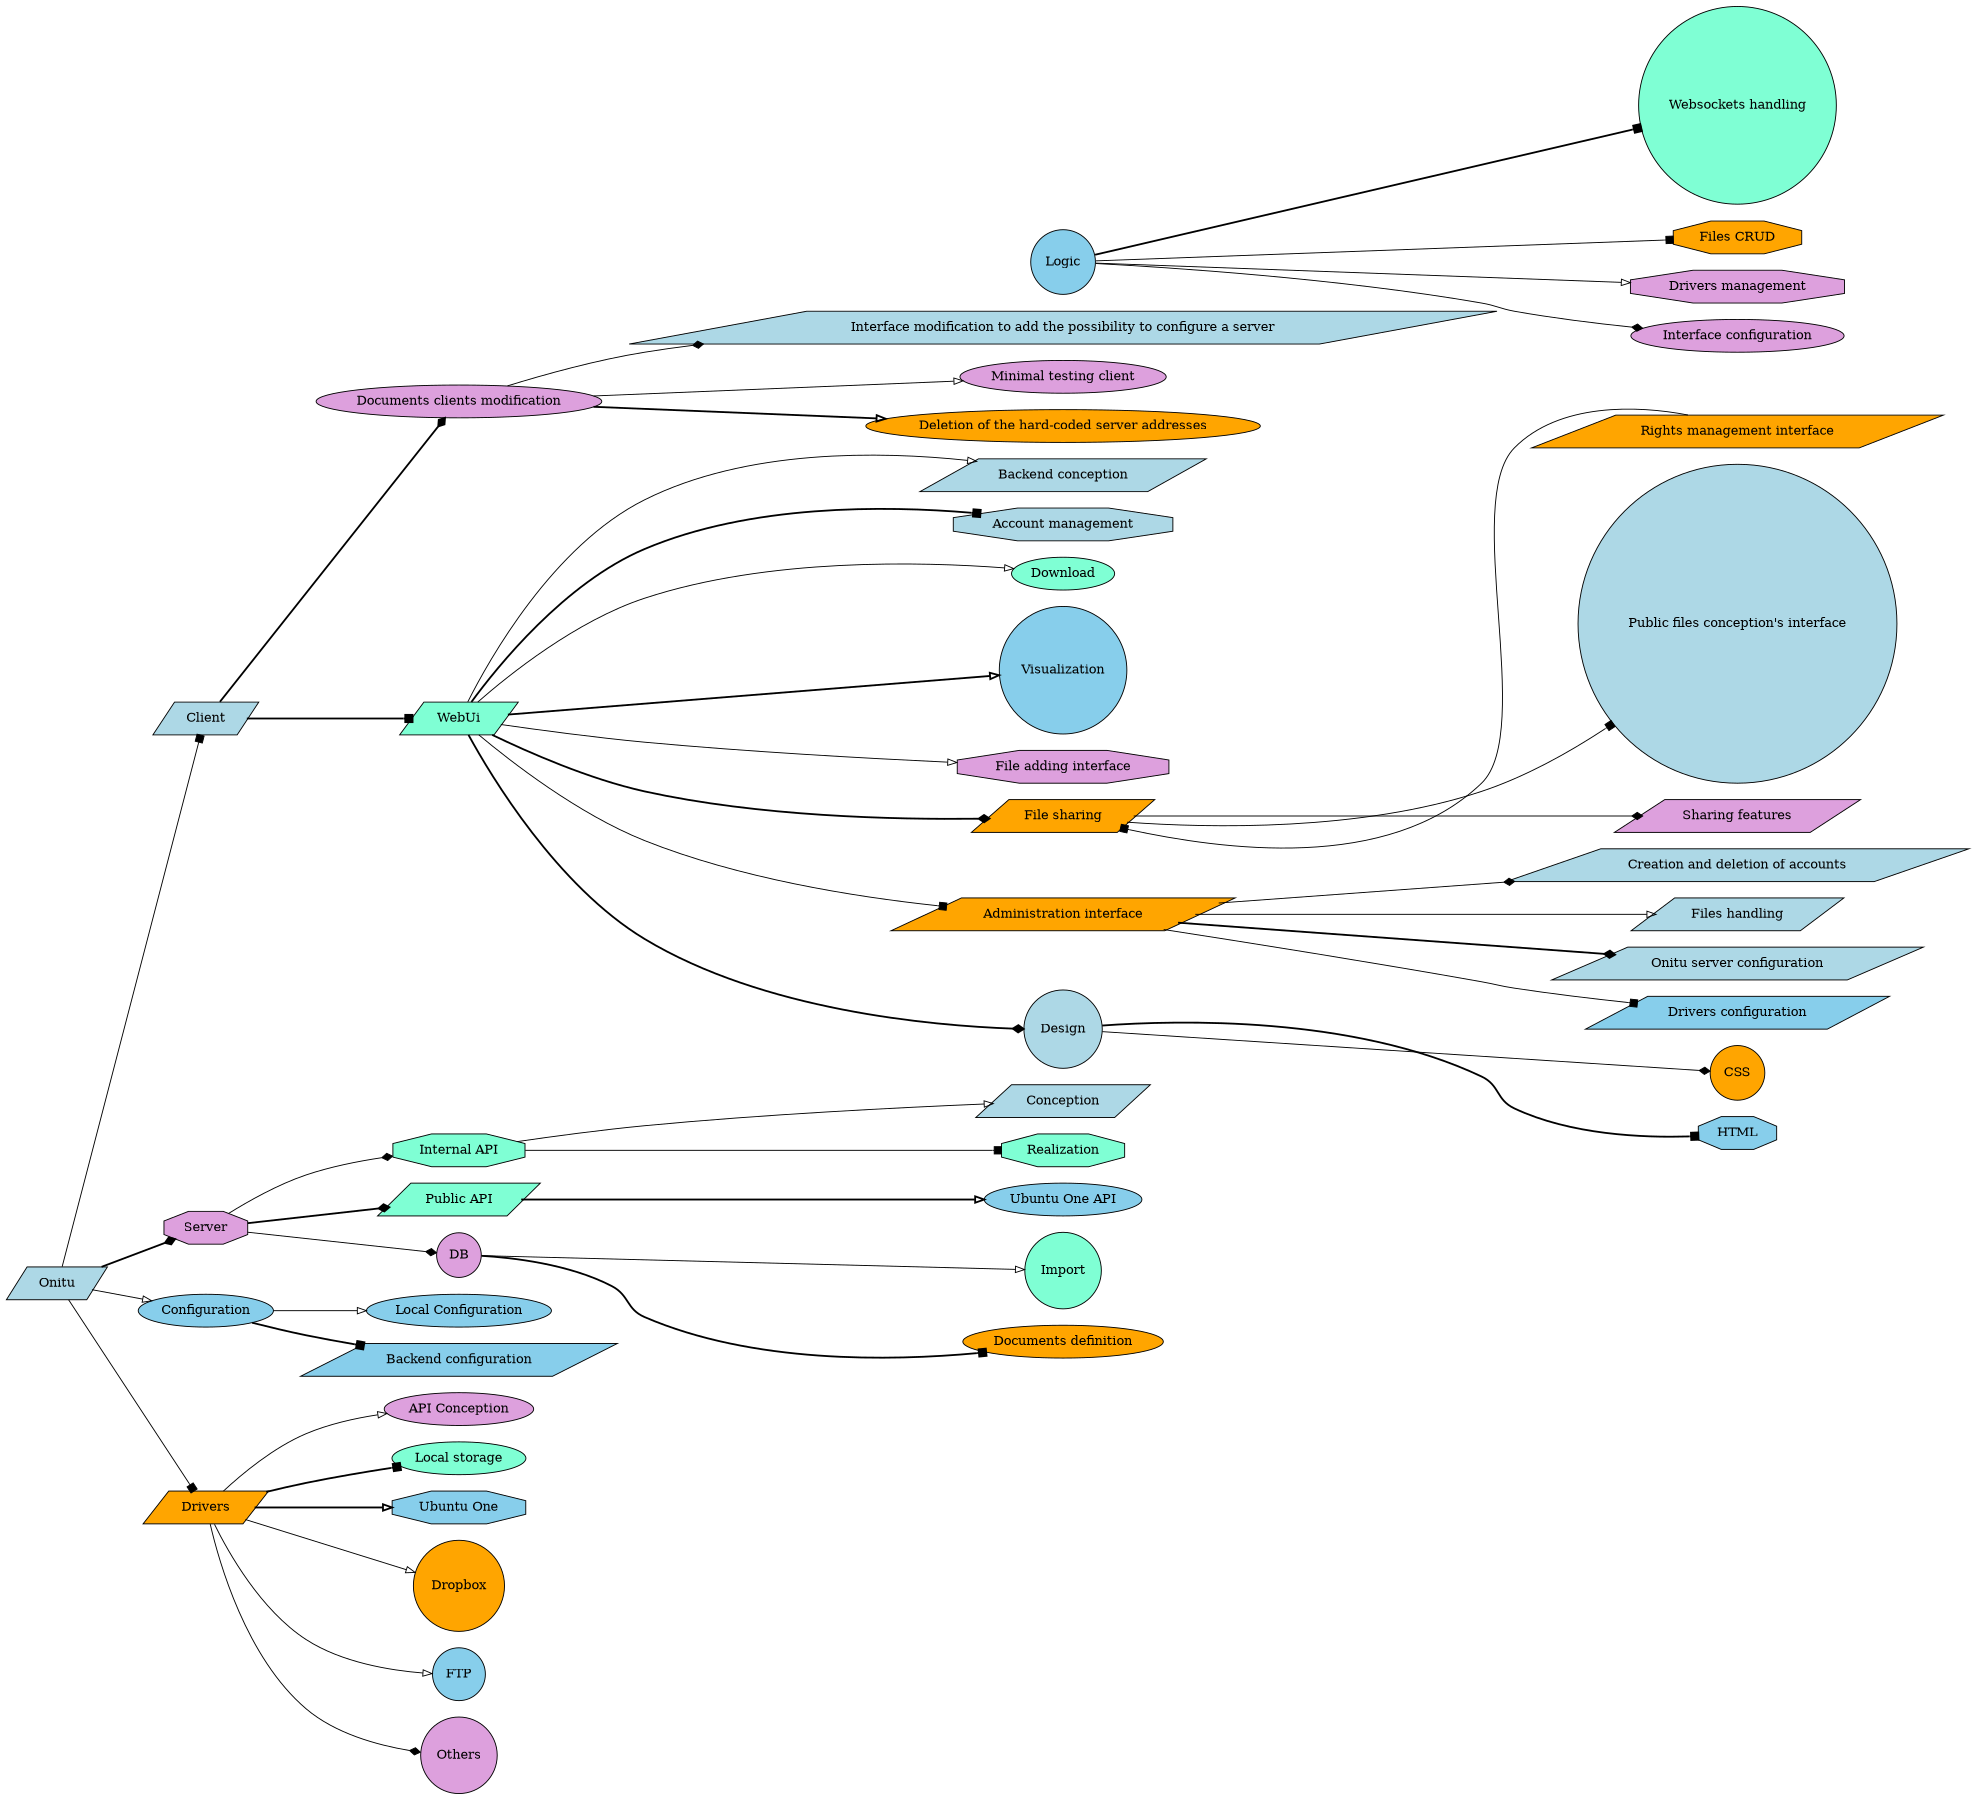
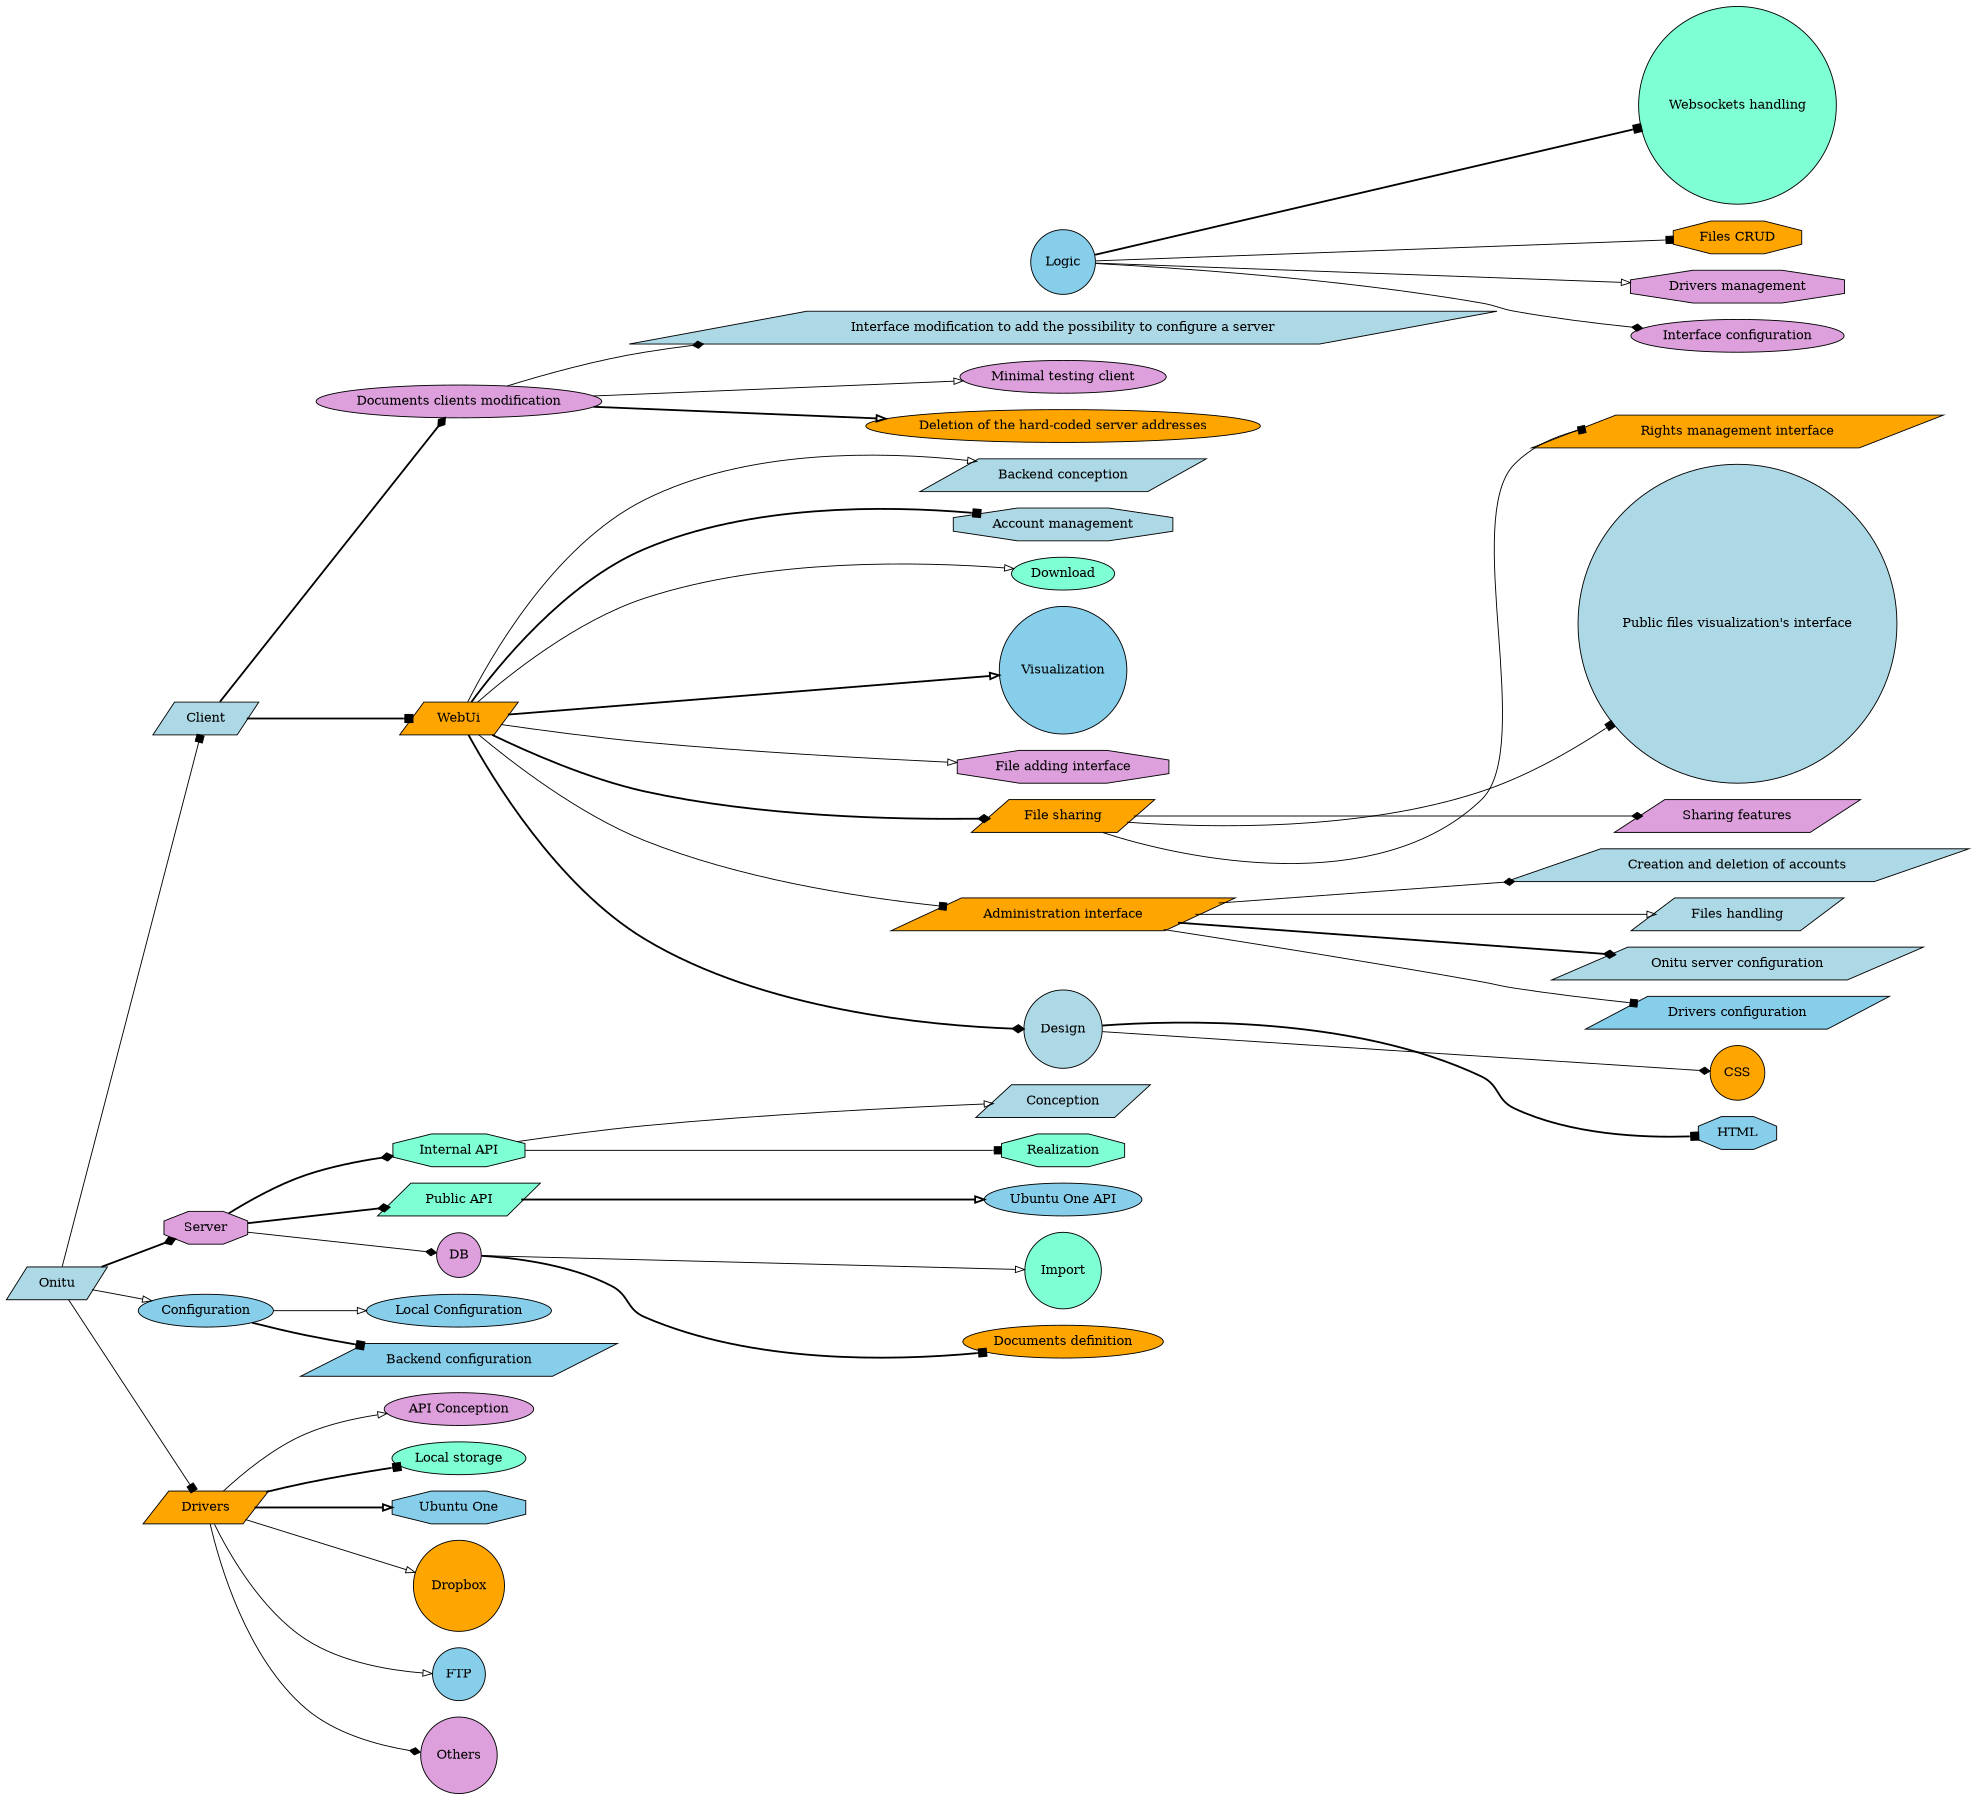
(1737, 624) -> (1737, 624)
(1502, 708) -> (1472, 807)
(459, 719) -> (459, 719)
(302, 1177) -> (302, 1177)
